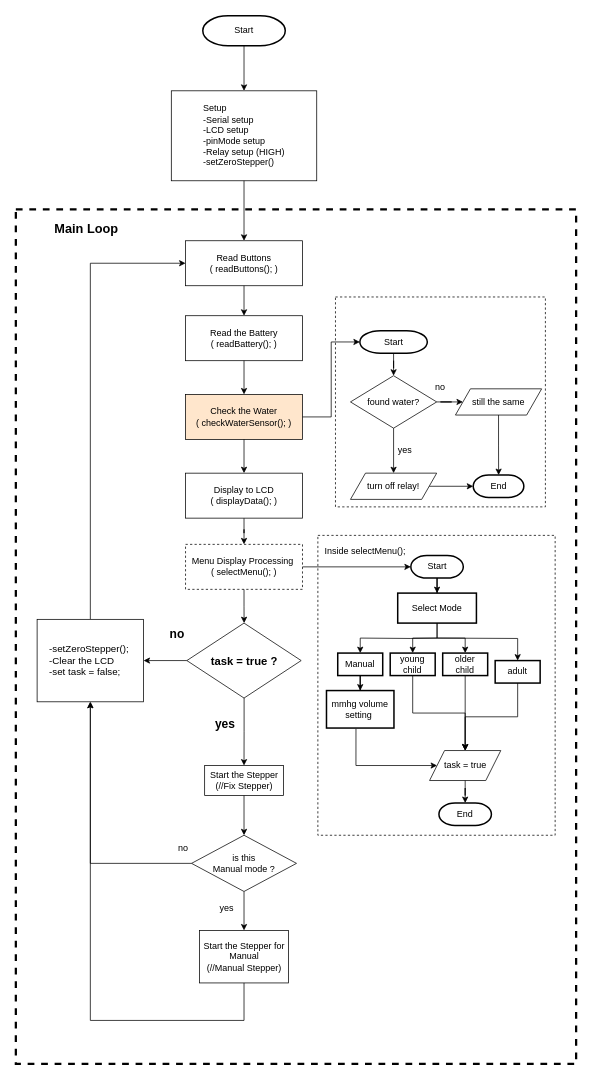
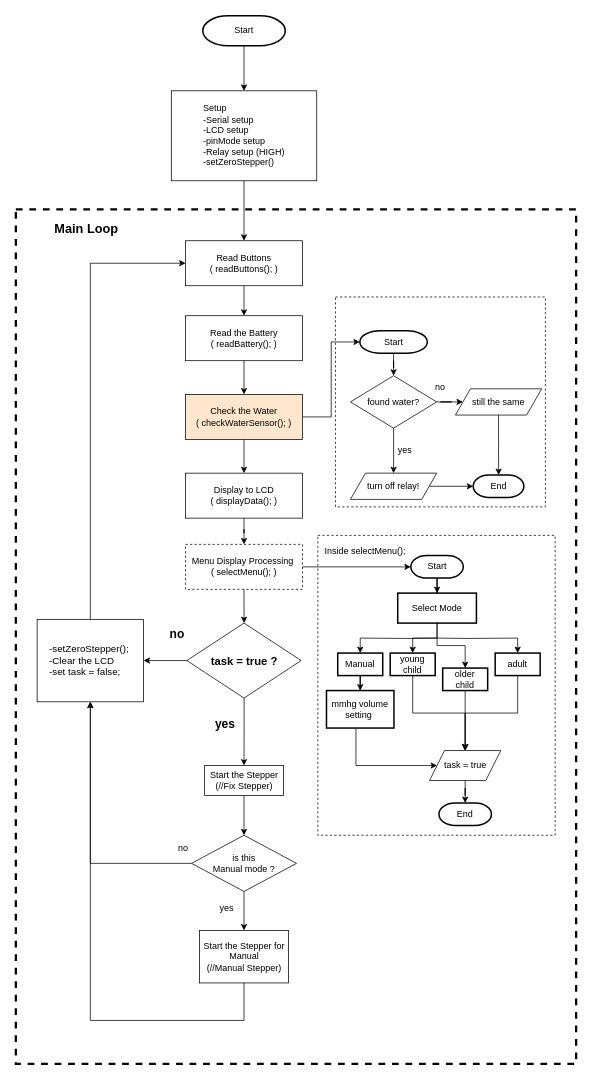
(465, 664) -> (465, 679)
(518, 672) -> (518, 664)
